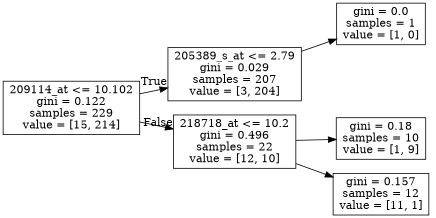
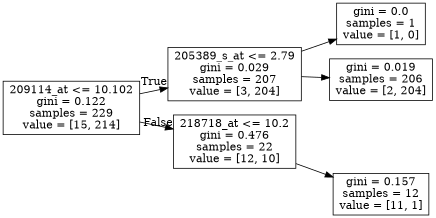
none -> (381, 80)
(381, 139) -> none
(235, 142) -> (235, 142)
